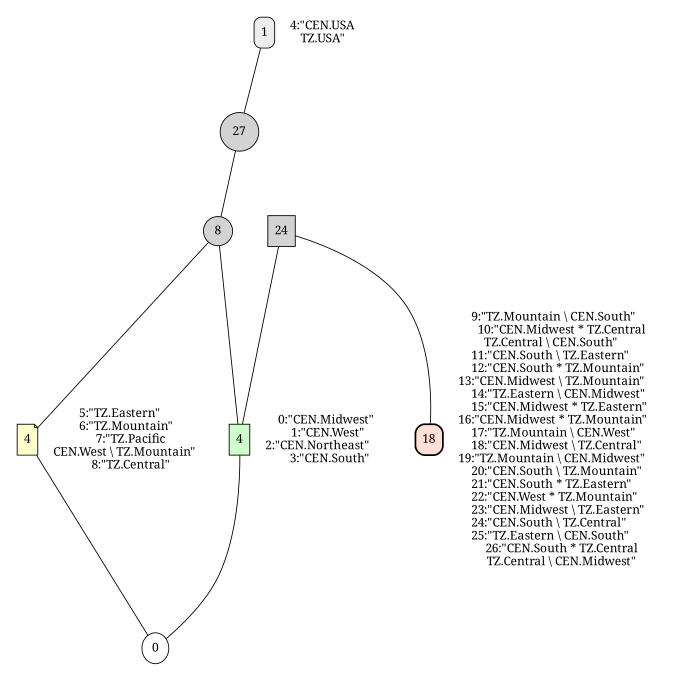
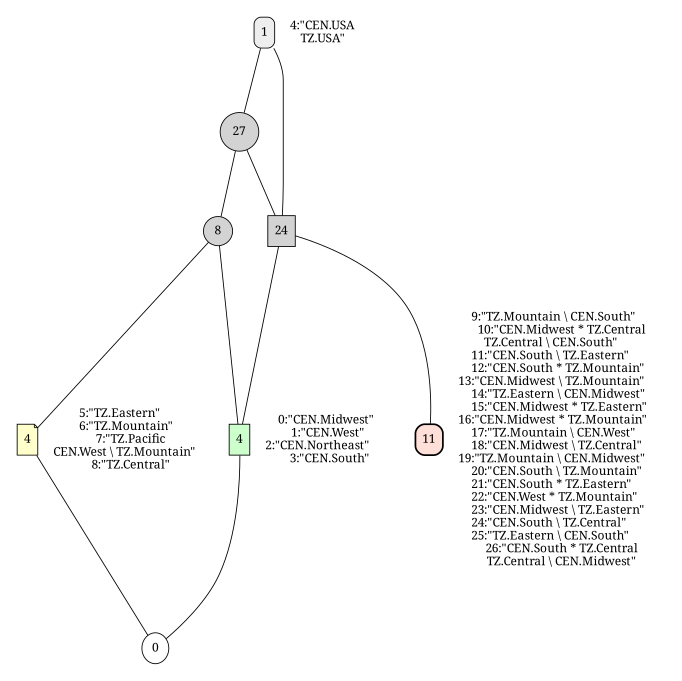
none -> (283, 131)
none -> (261, 183)
(429, 440) -> (429, 440)
